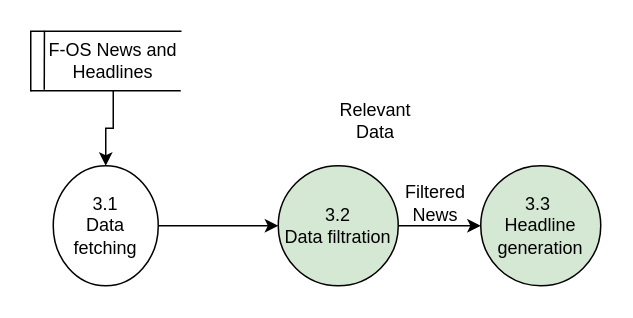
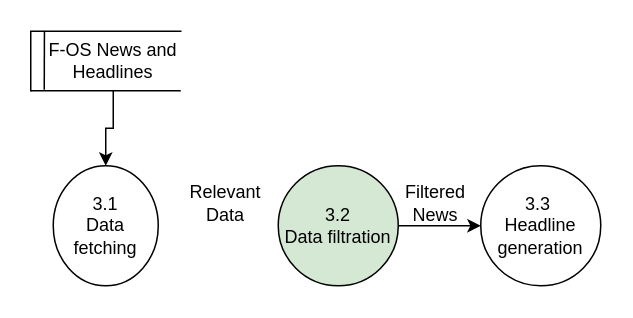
(376, 121) -> (226, 203)
(213, 226) -> none
(541, 226) -> (541, 226)
